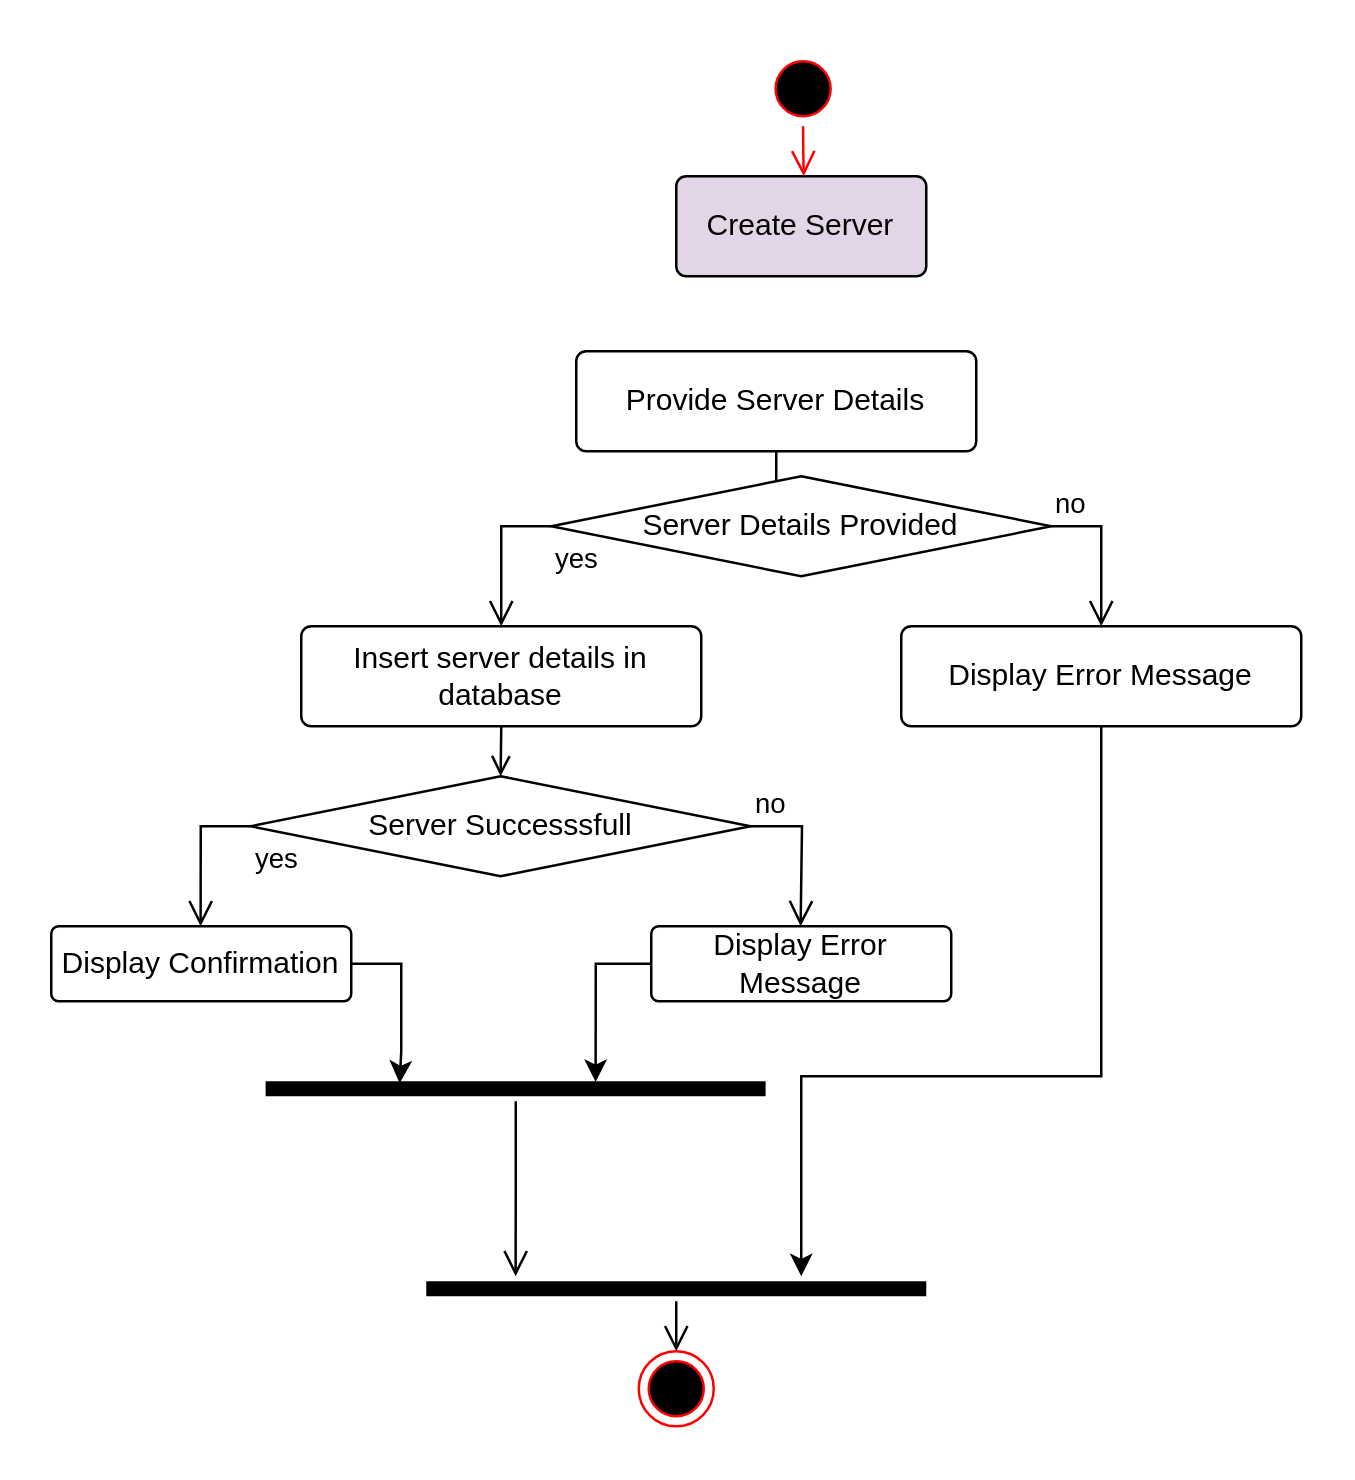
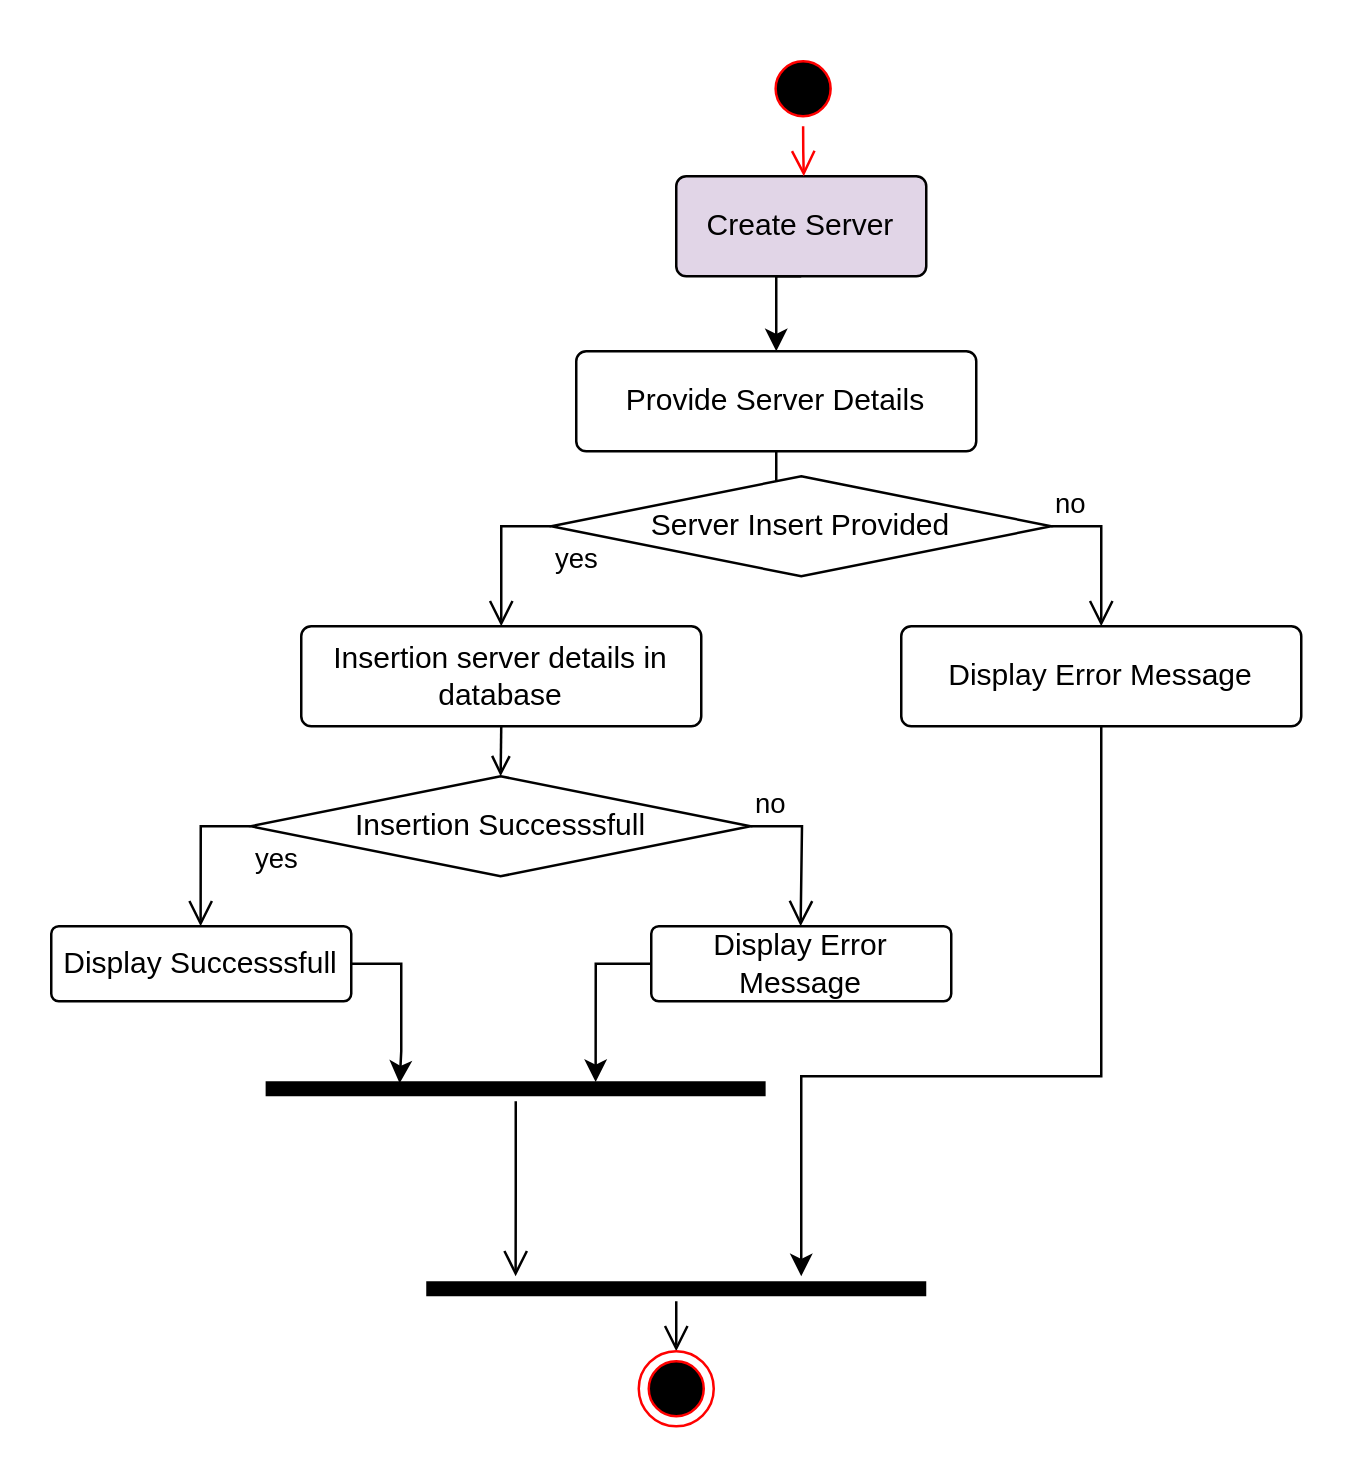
none -> (776, 304)
(801, 526) -> (801, 526)
(501, 676) -> (501, 676)
(501, 826) -> (501, 826)
(201, 964) -> (201, 964)
